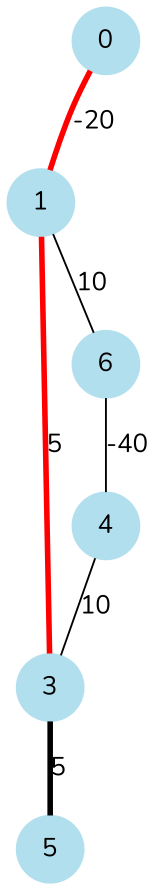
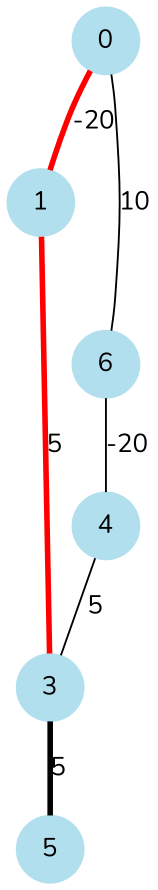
(73, 283) -> (120, 203)
(127, 445) -> (127, 445)
(96, 607) -> (96, 607)
